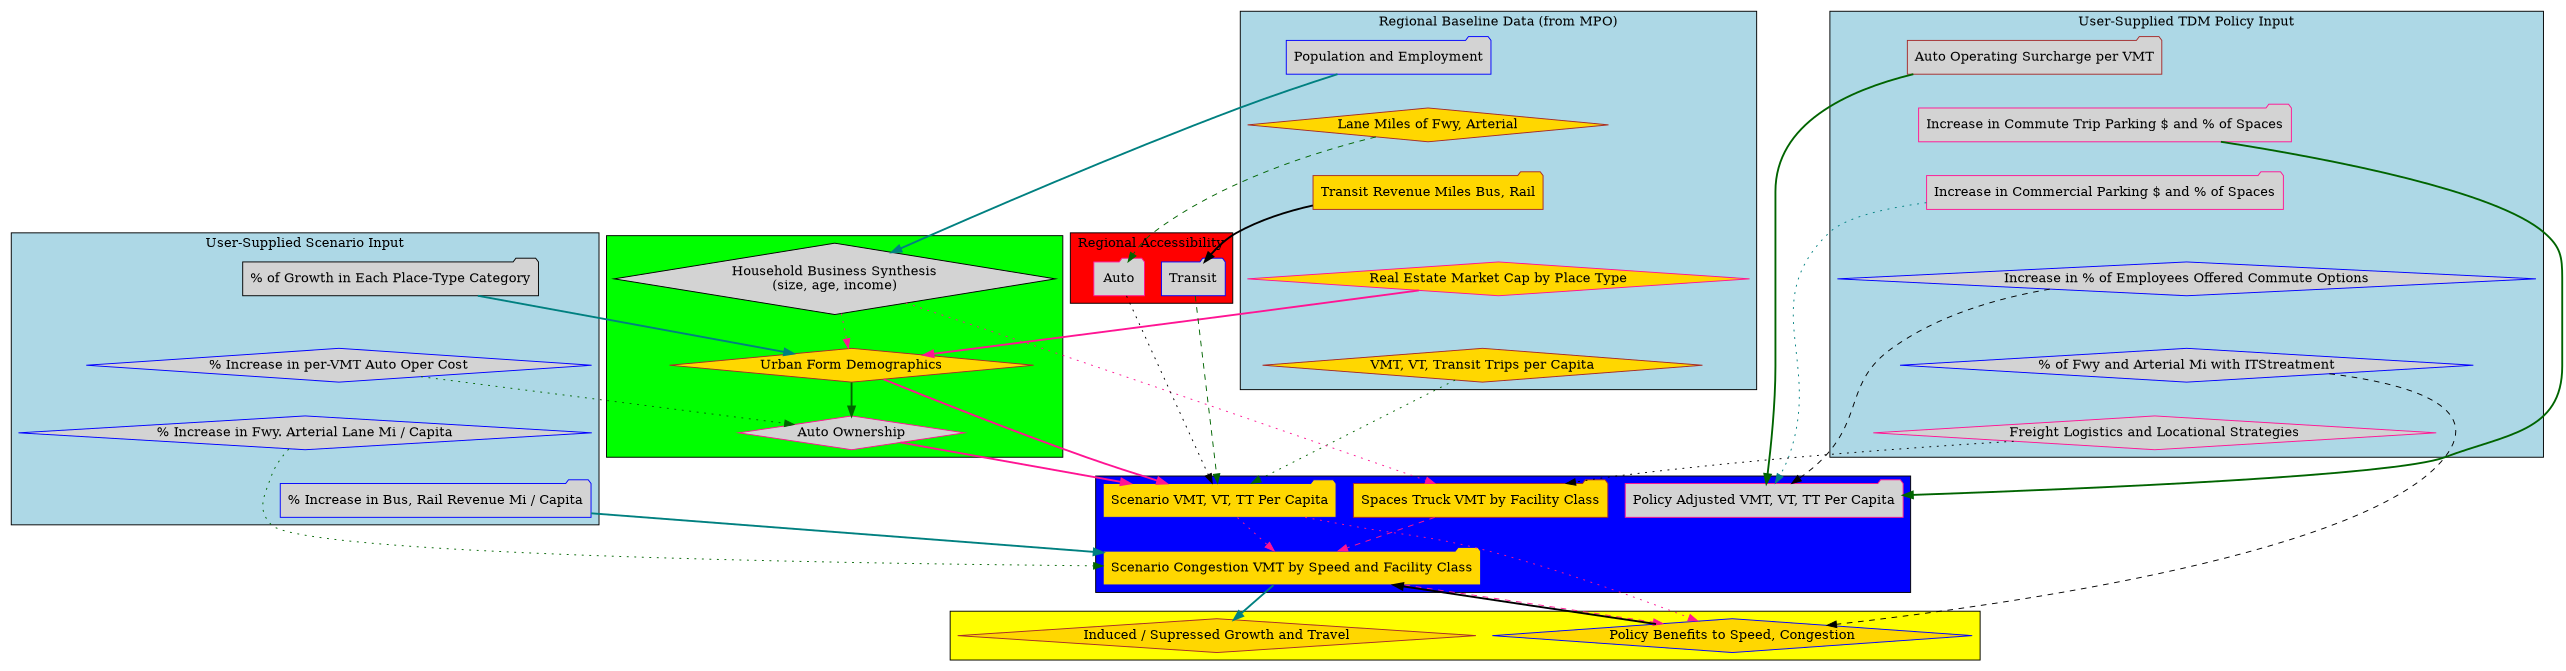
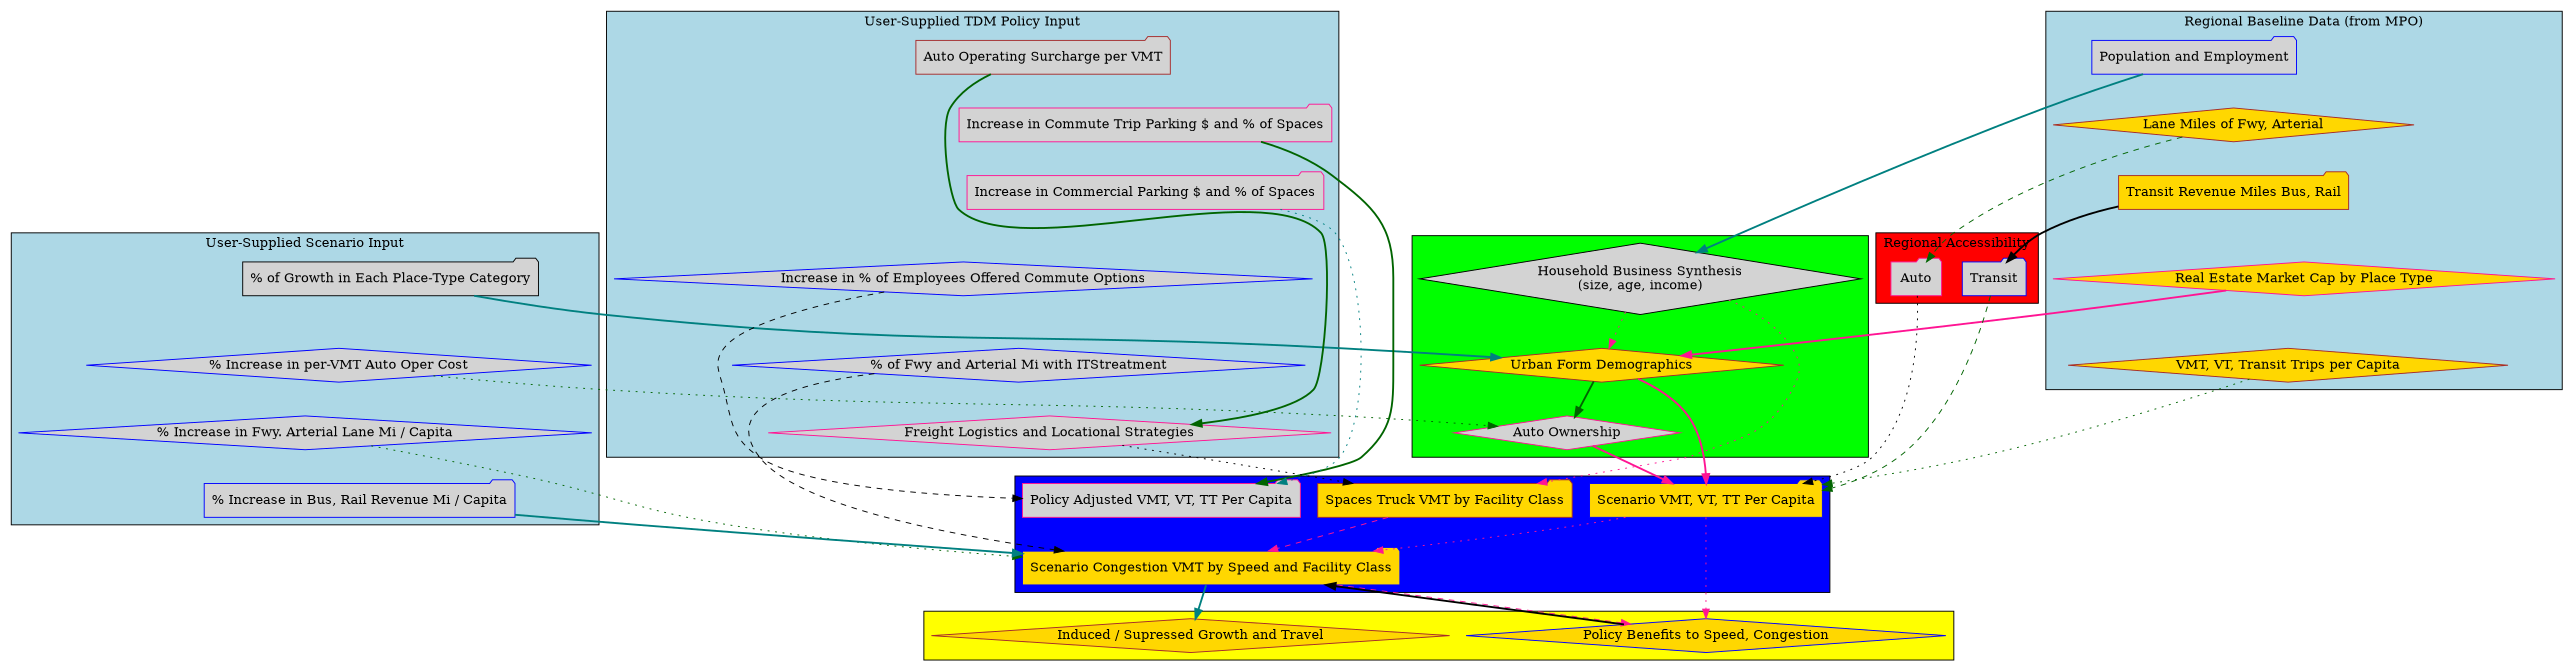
(1775, 235) -> (1200, 214)
(2238, 554) -> (817, 494)
